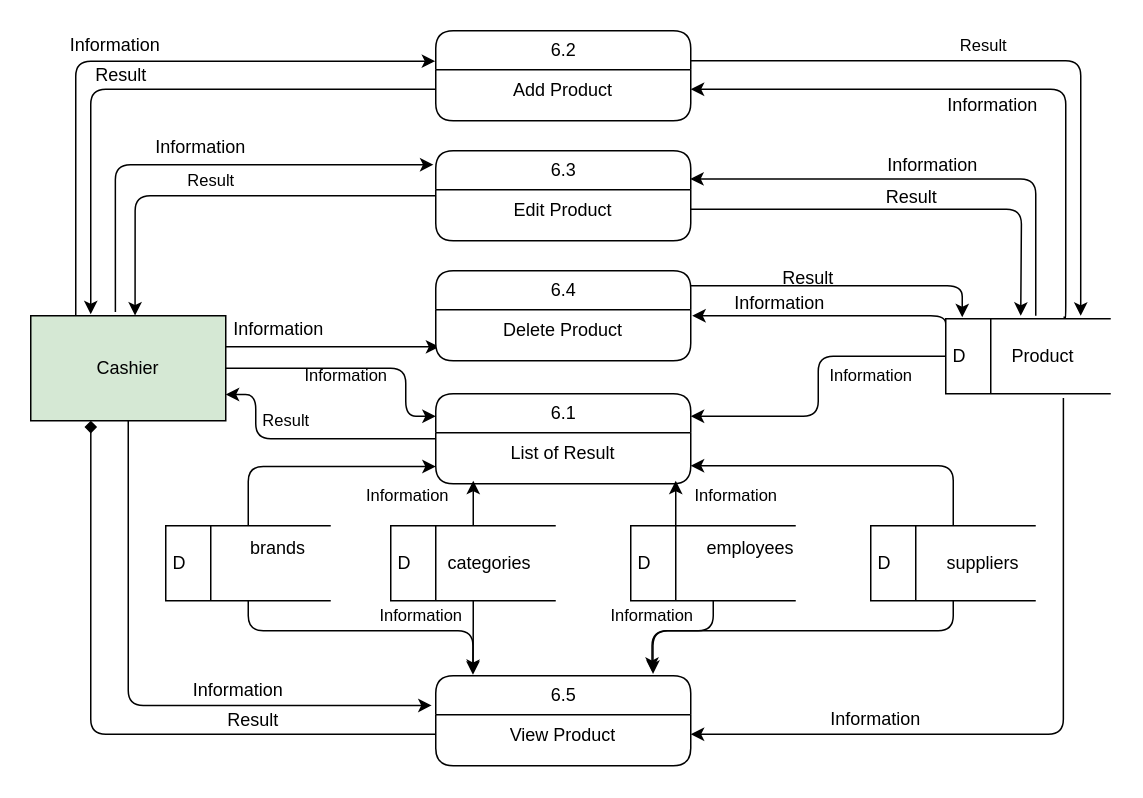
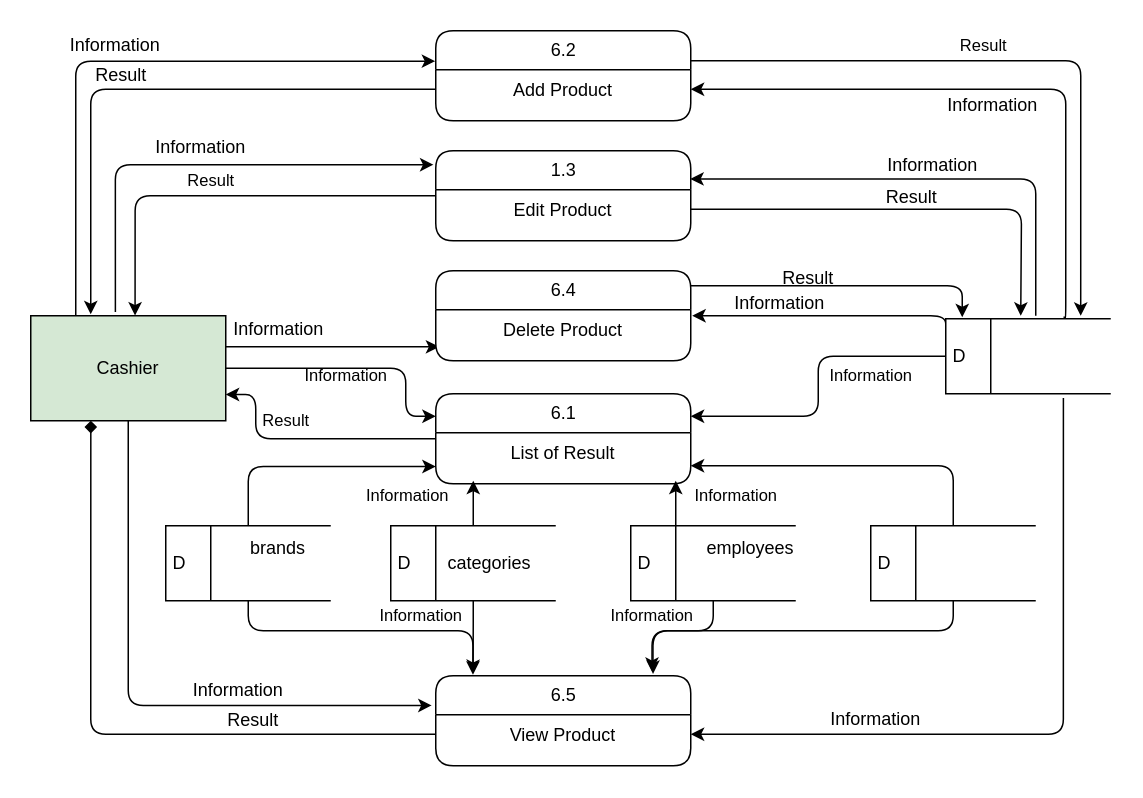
(564, 170) -> (564, 170)
(1043, 356) -> none
(983, 563) -> none
